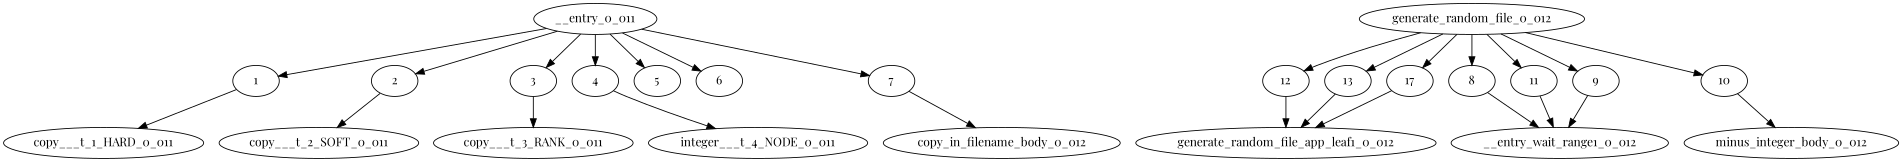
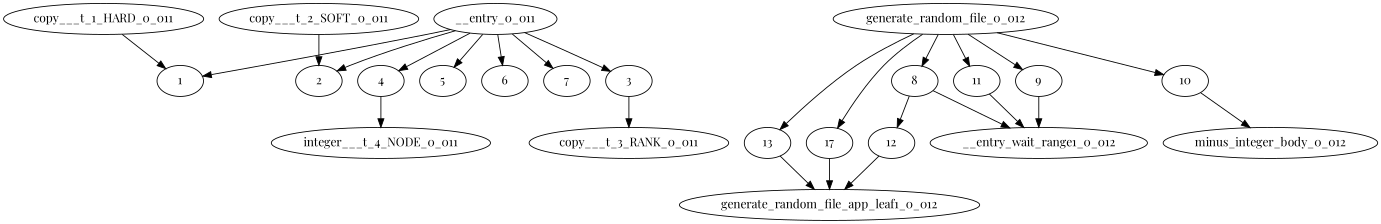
(1366, 49) -> (905, 108)
(191, 107) -> (141, 49)
(362, 108) -> (319, 46)
(1002, 143) -> none
